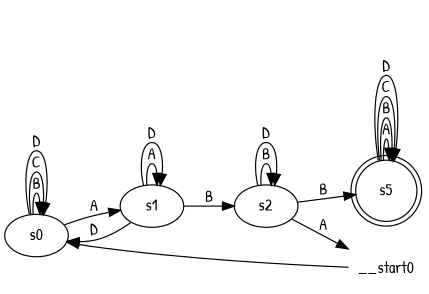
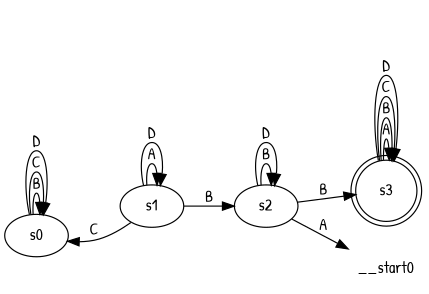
(386, 191) -> (386, 191)
(86, 218) -> none
(94, 230) -> (94, 230)
(214, 259) -> none
